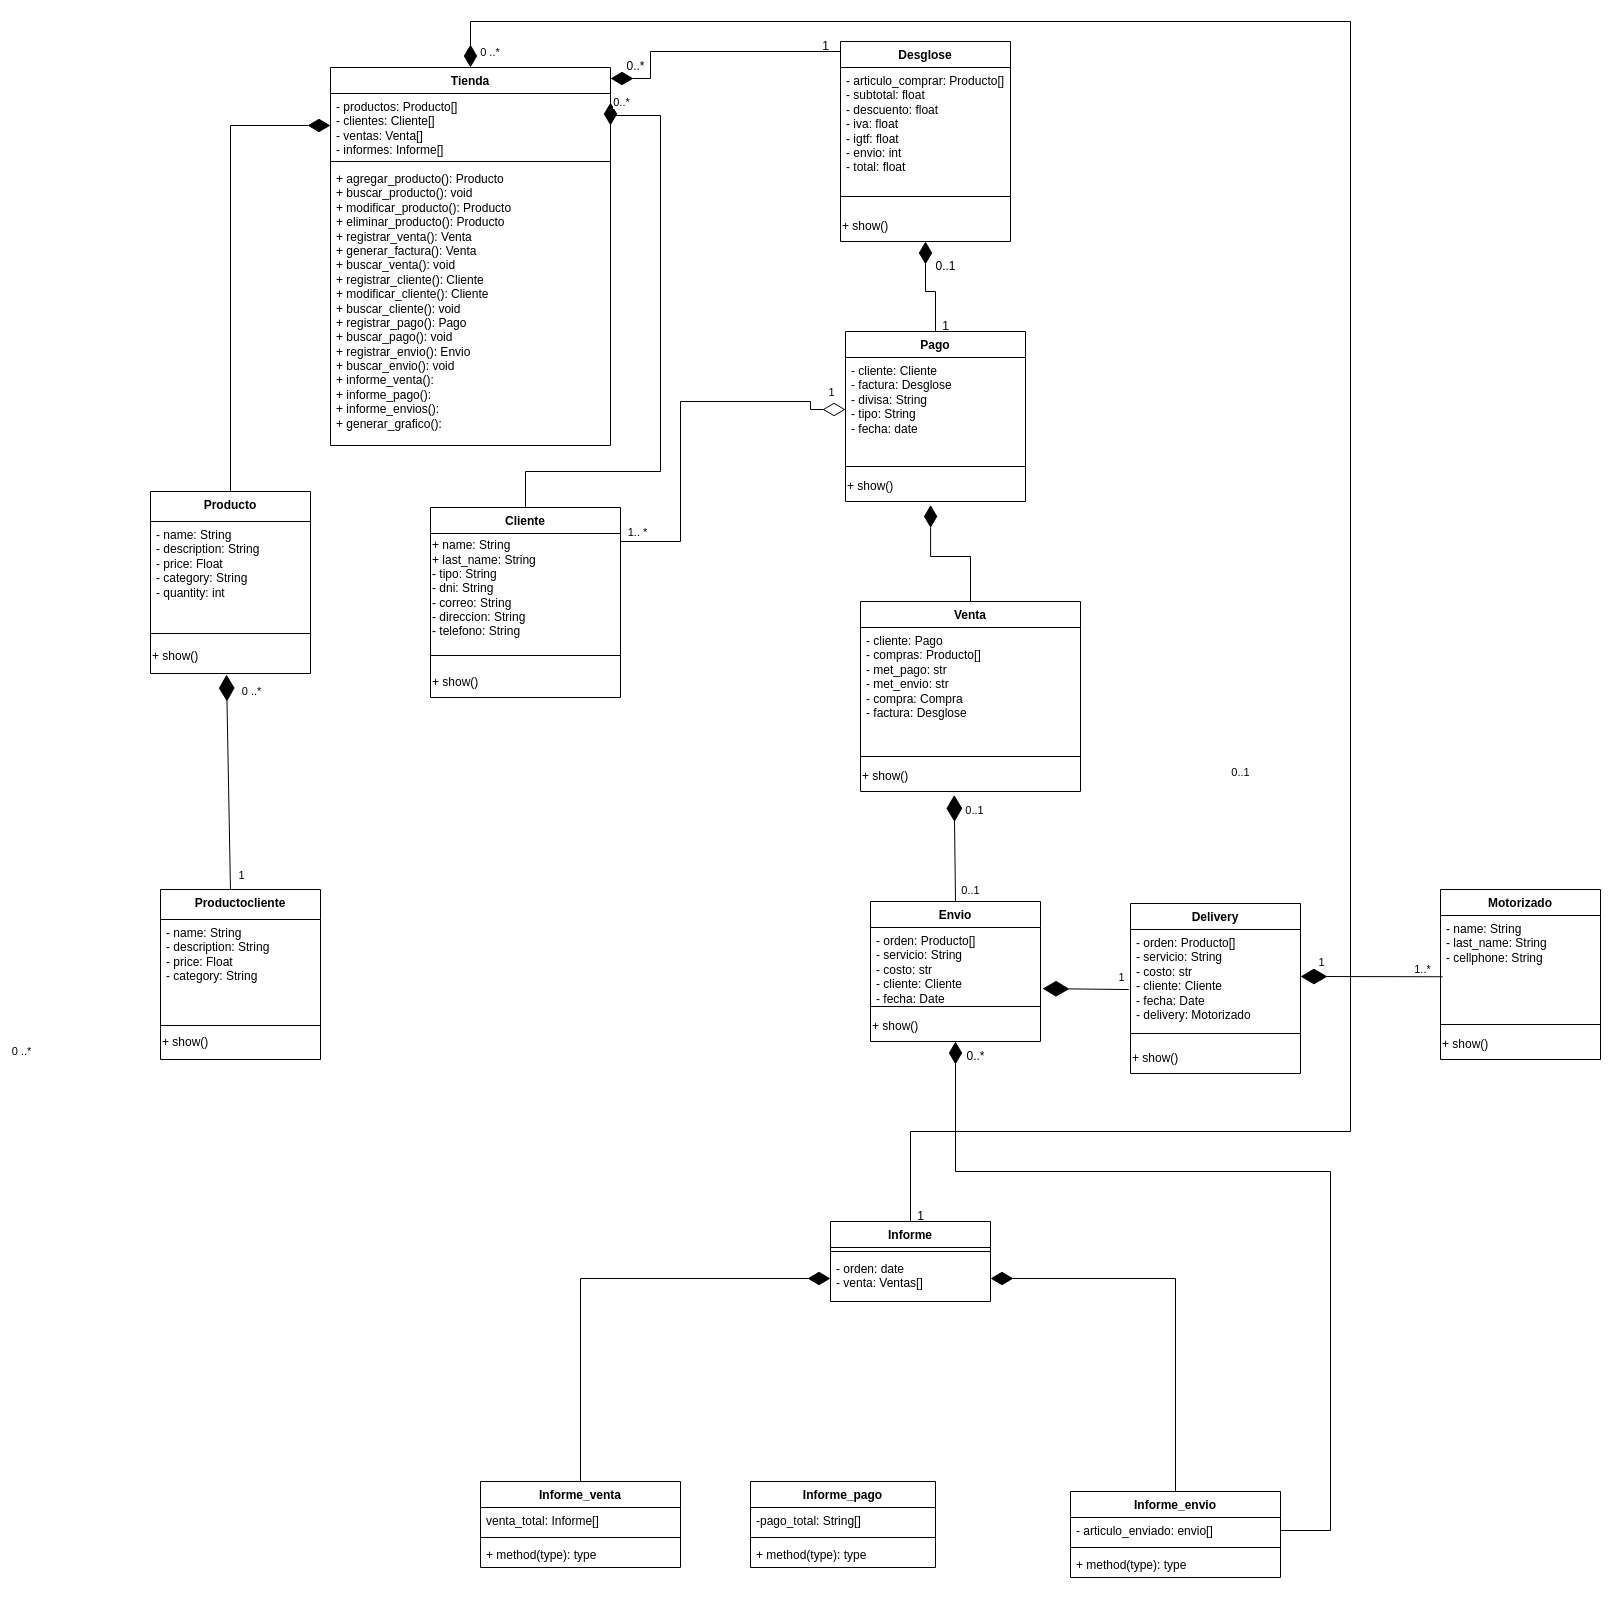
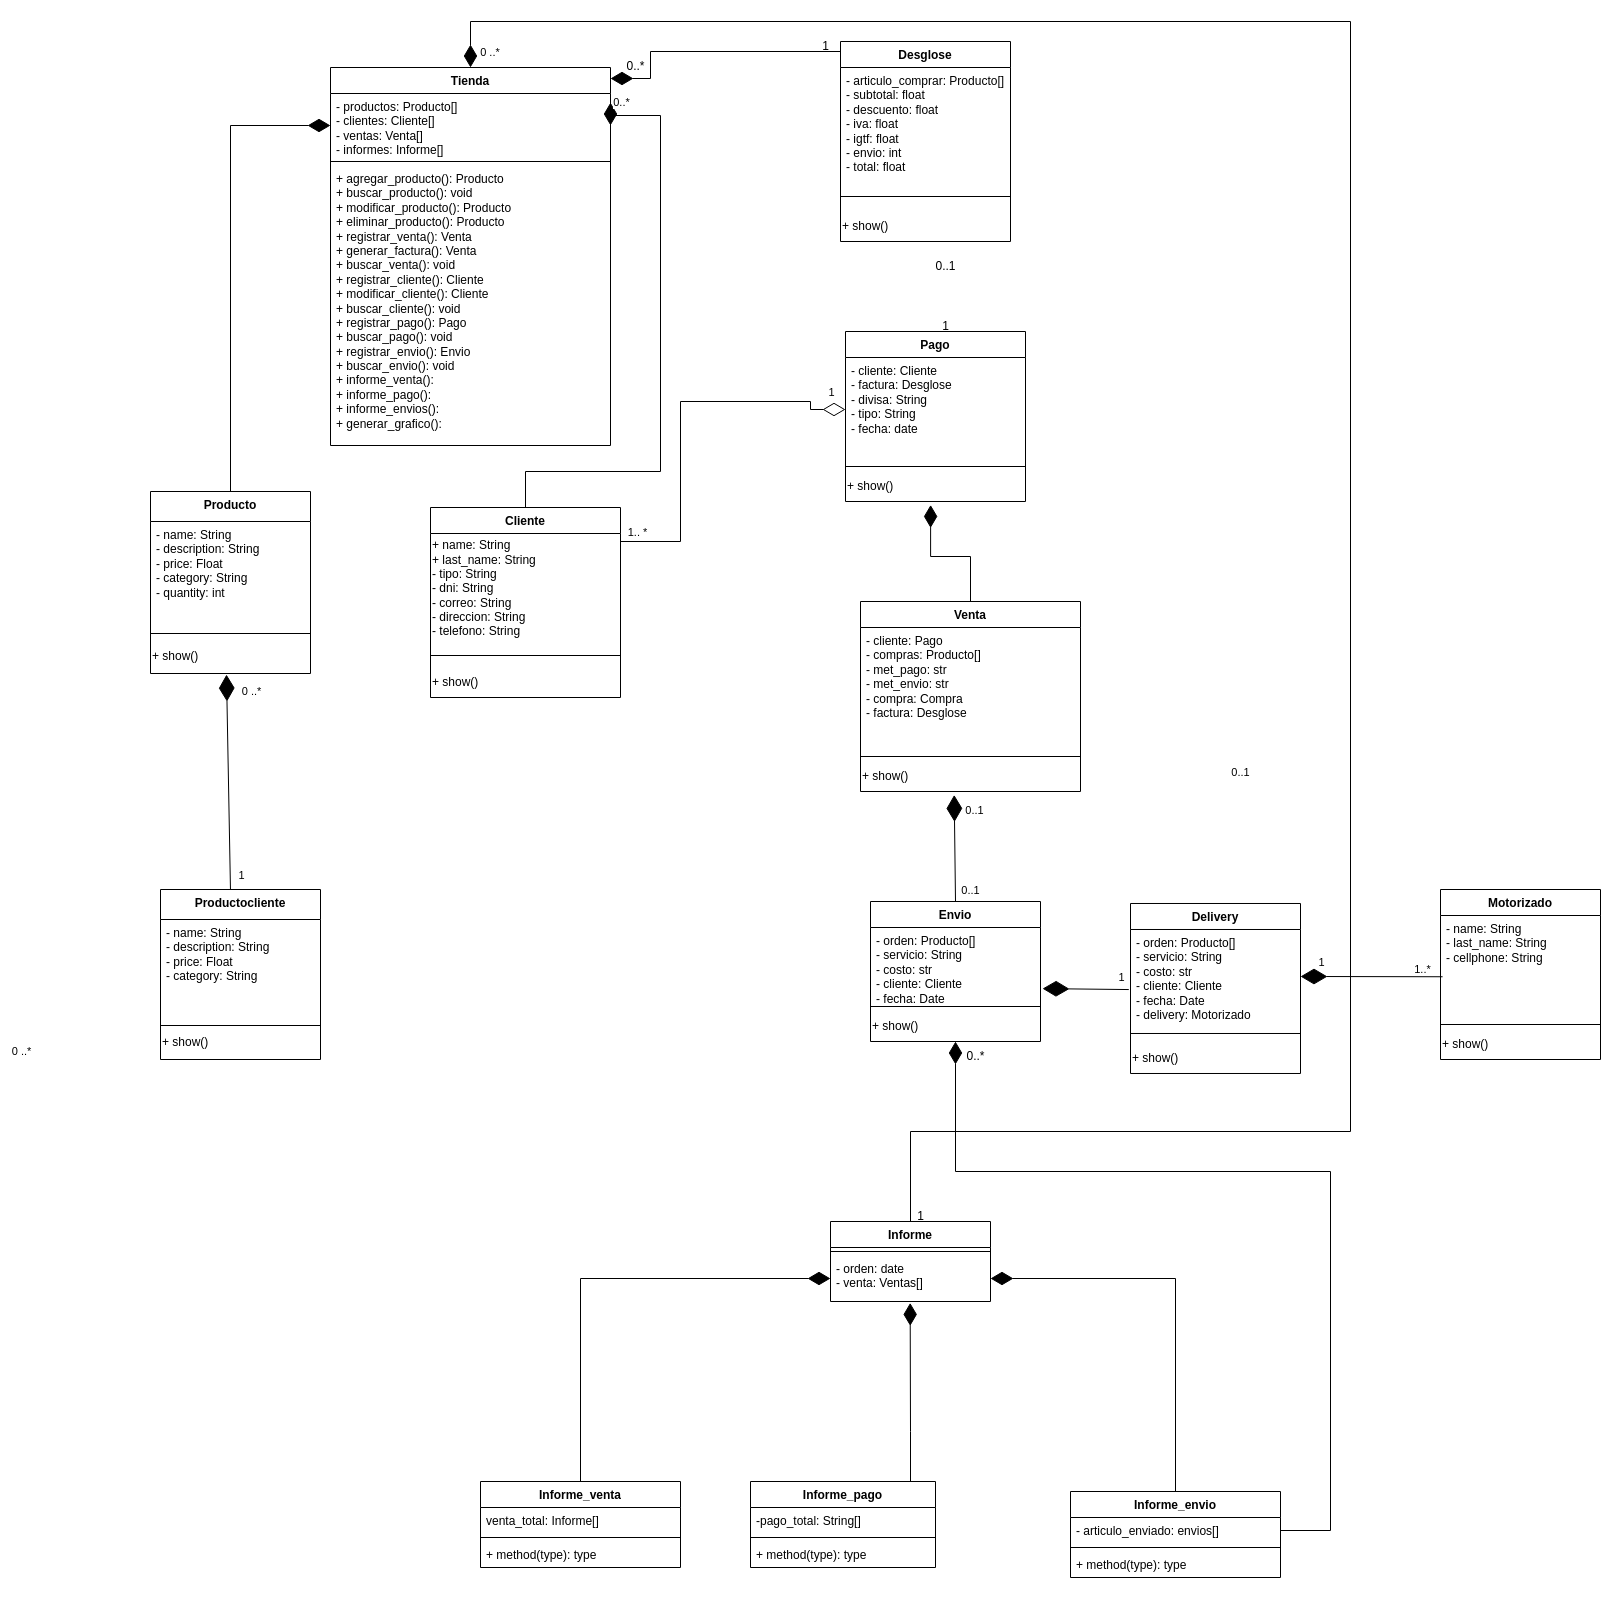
(936, 293) -> none
none -> (910, 1403)
(1156, 1532) -> (1160, 1532)
